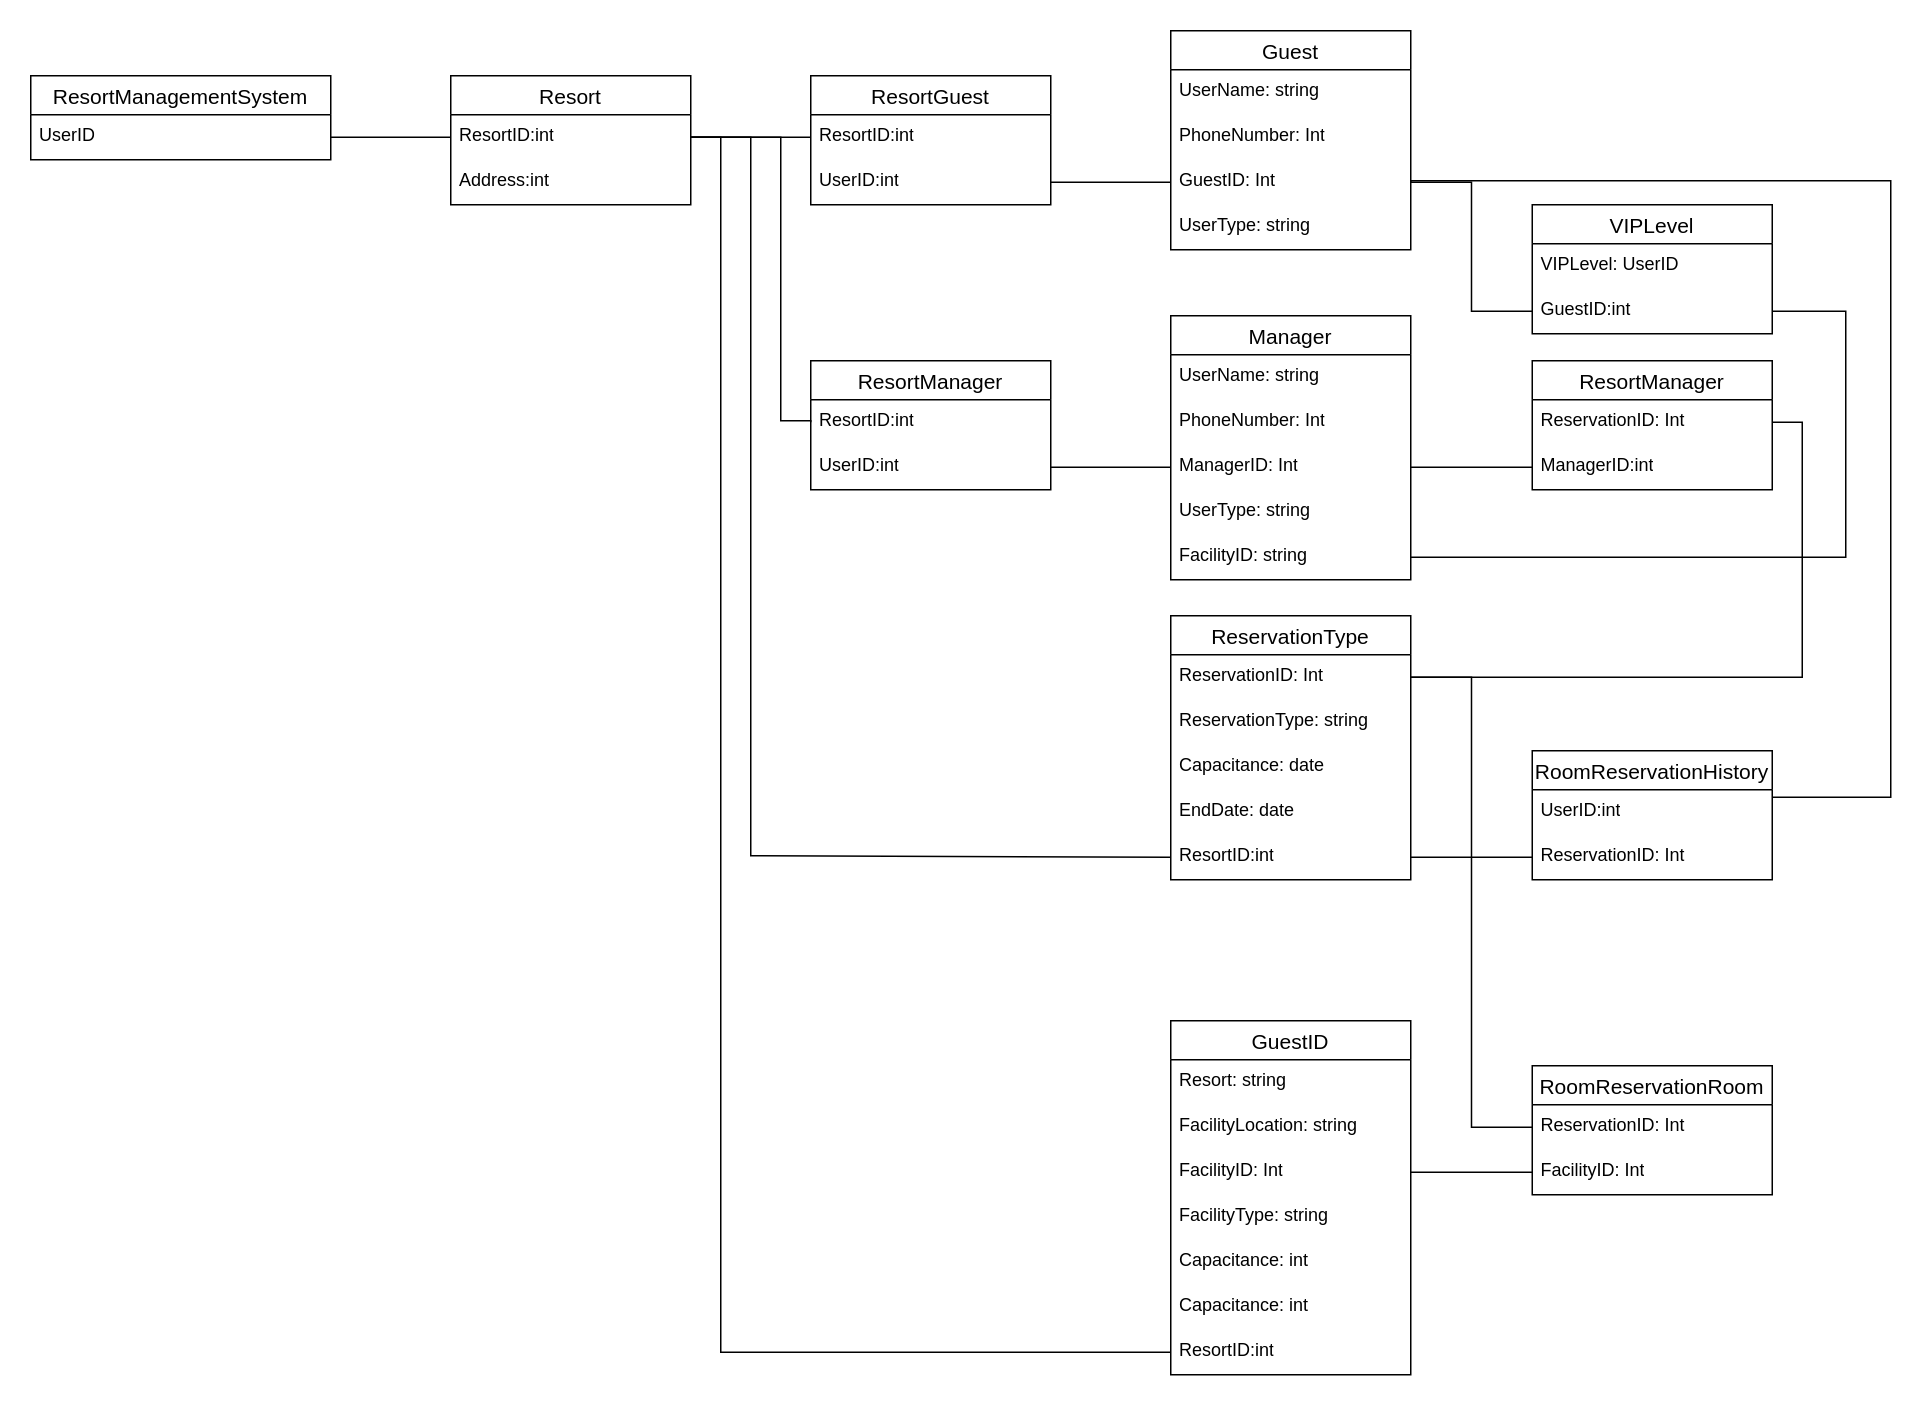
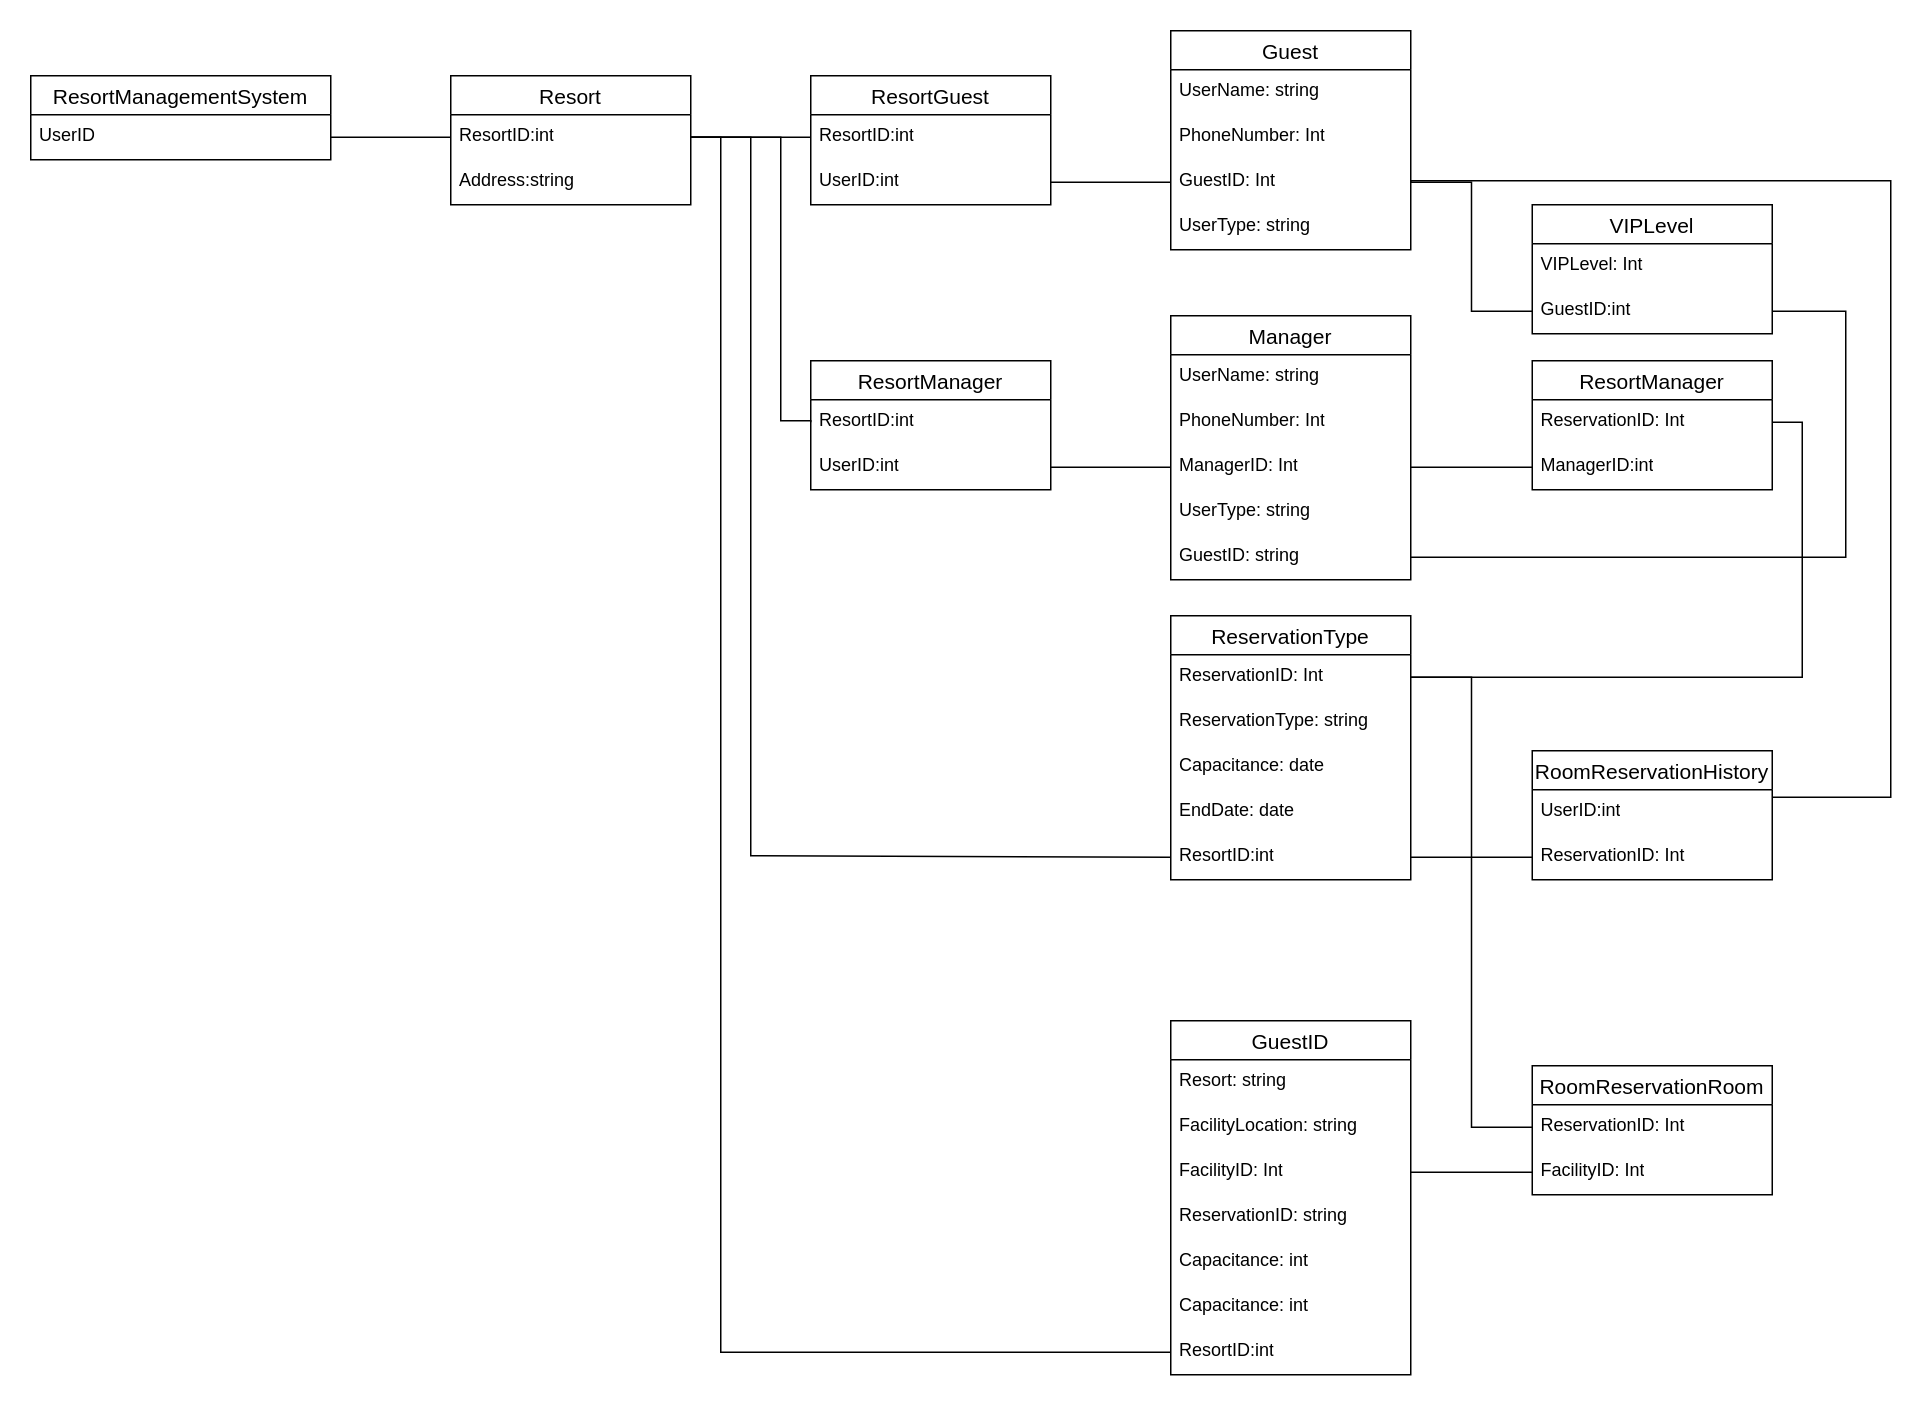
(511, 181) -> (526, 181)
(1615, 265) -> (1600, 265)
(1256, 556) -> (1248, 556)
(1267, 1216) -> (1276, 1216)
